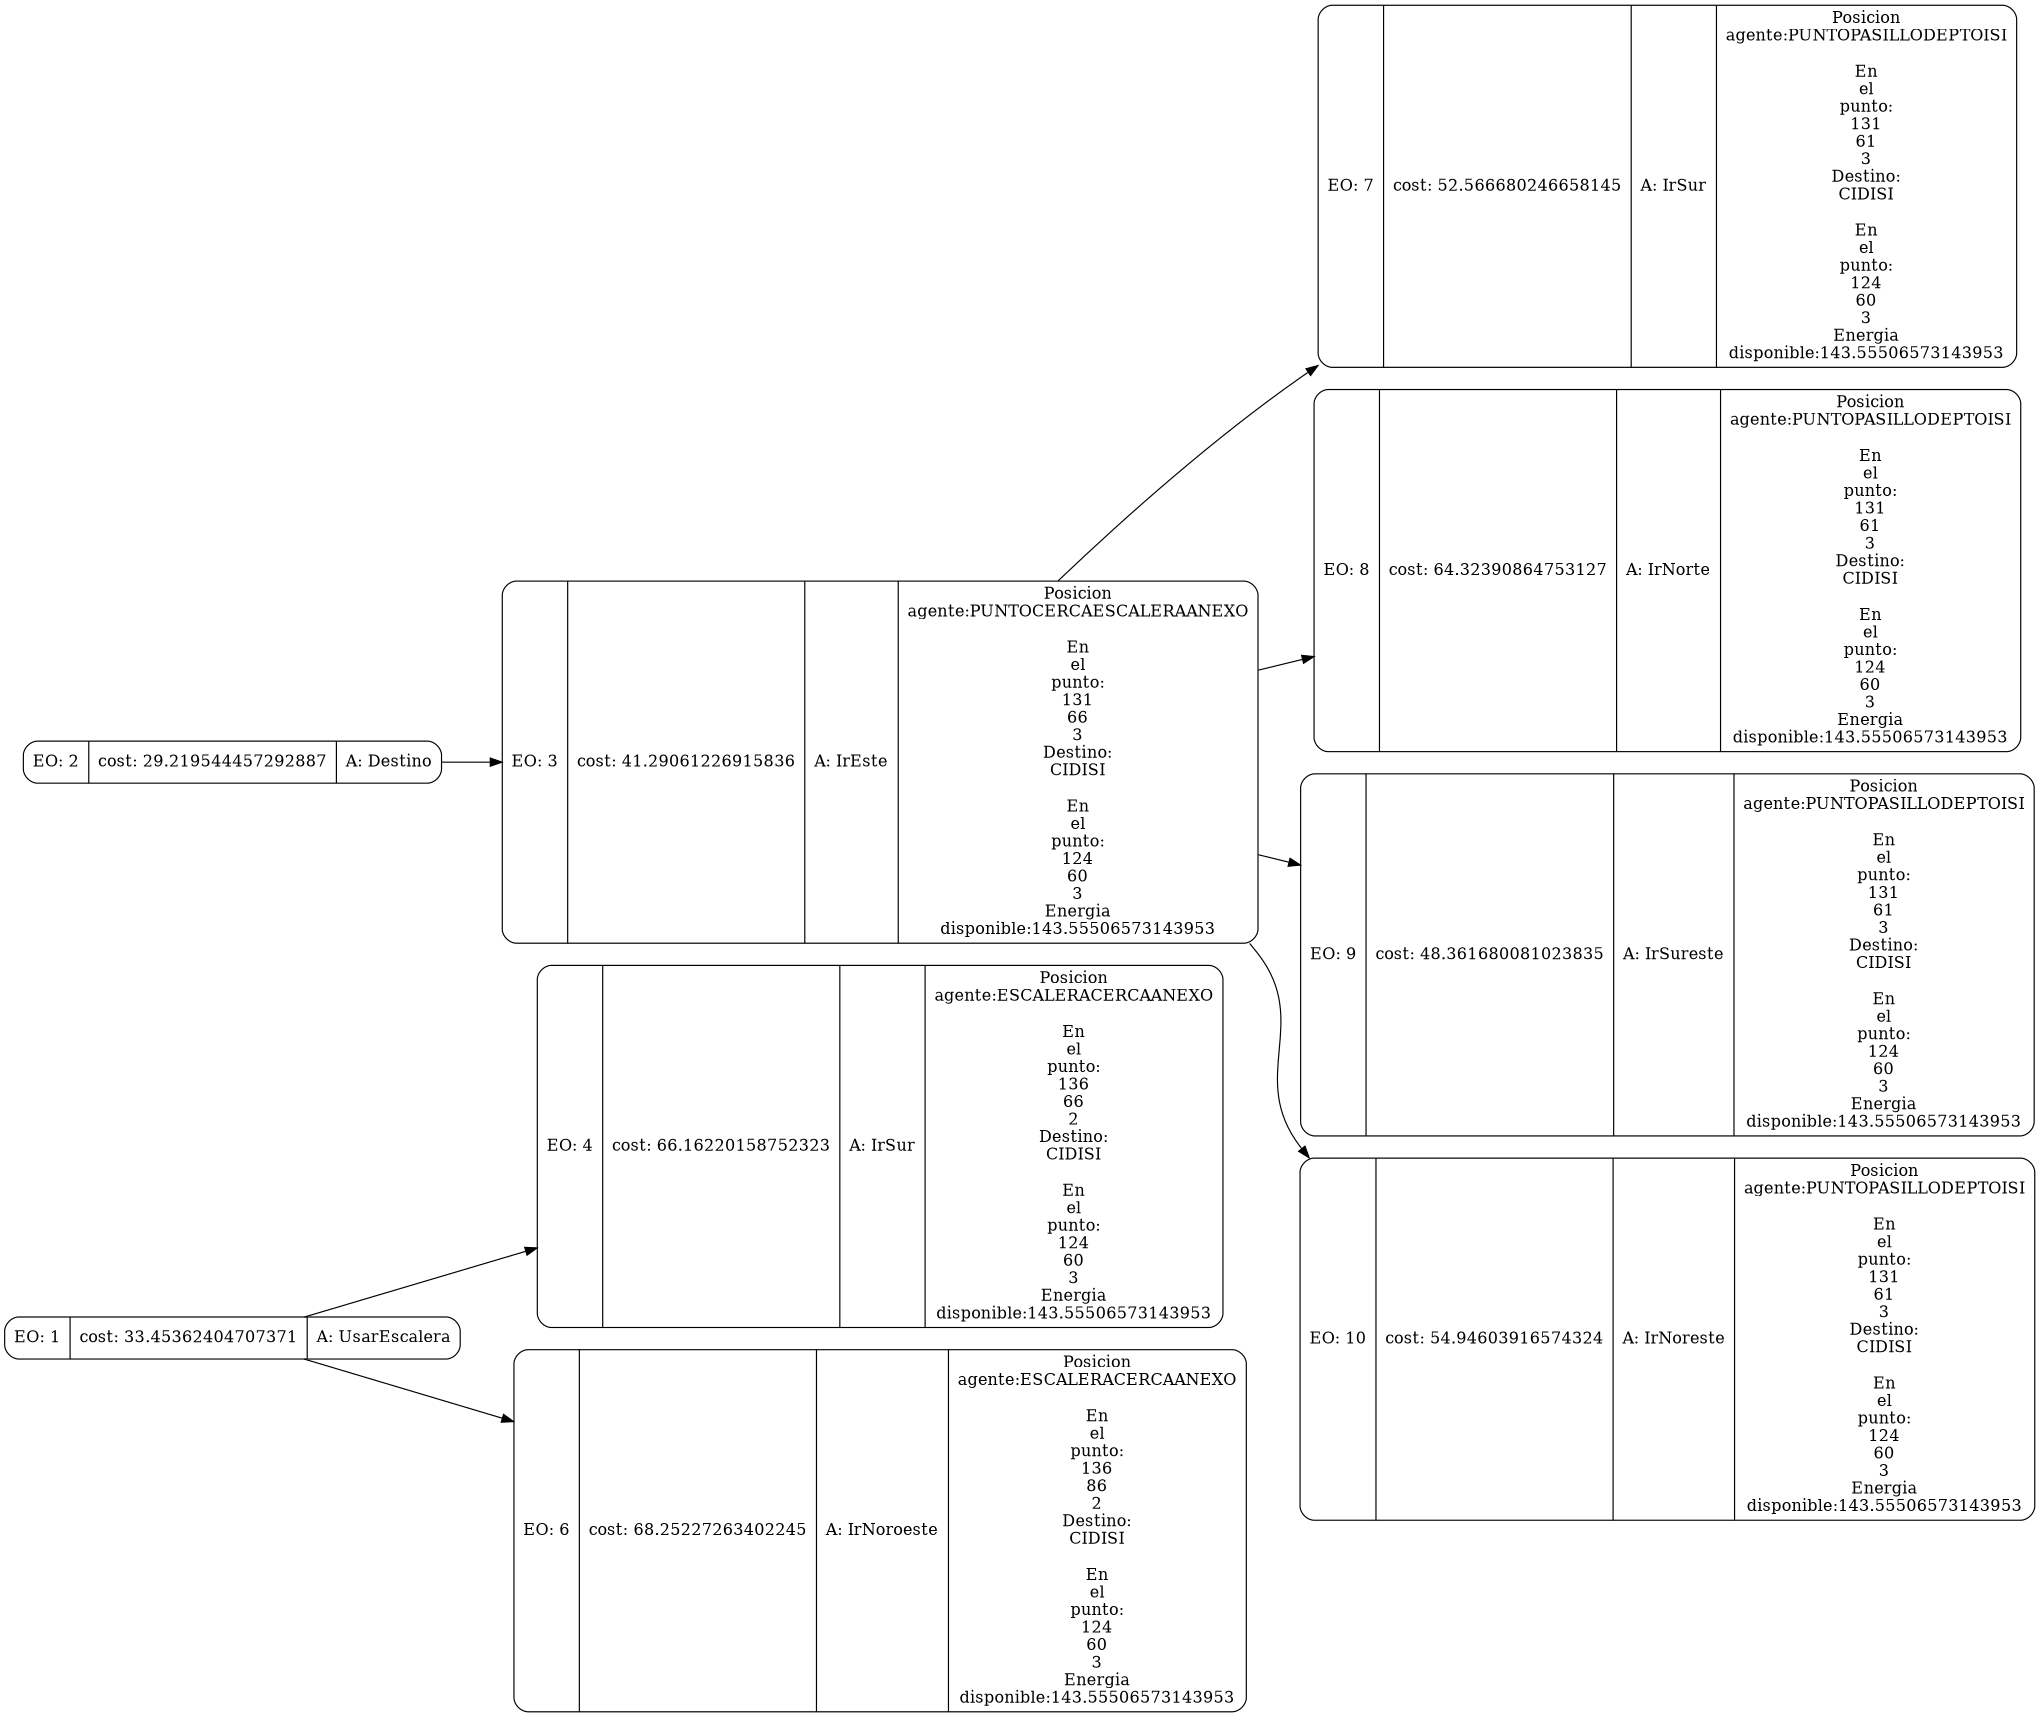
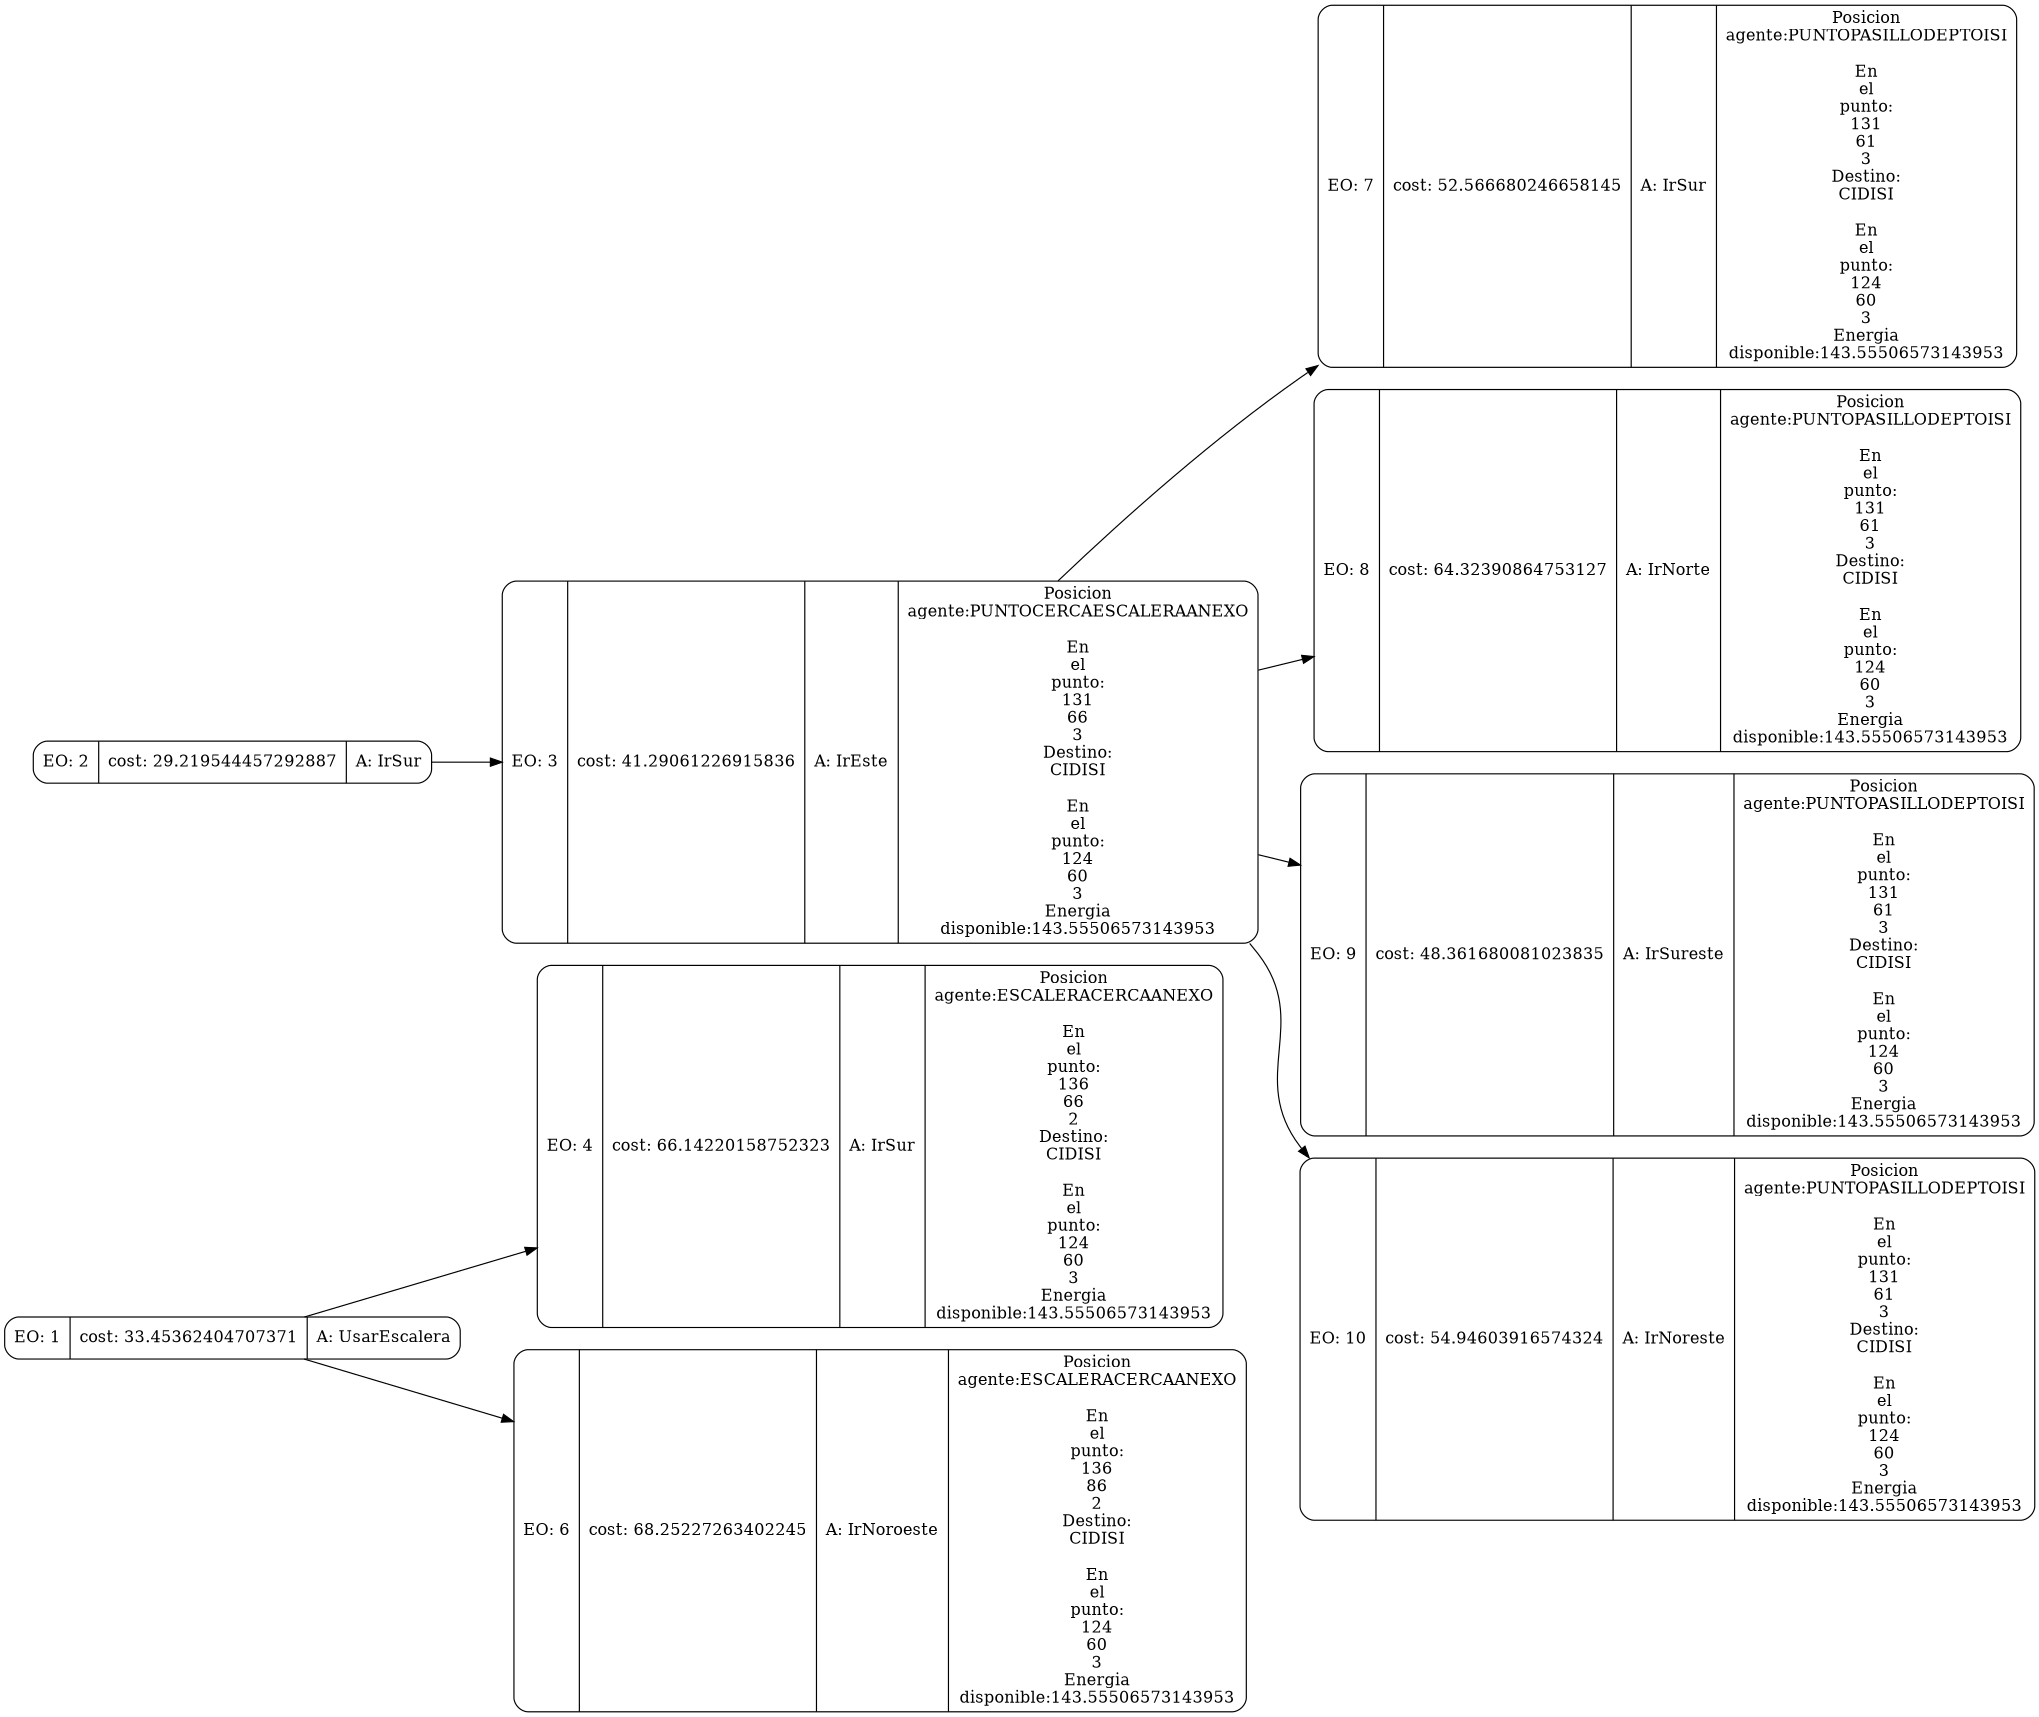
(389, 762) -> (389, 762)
(721, 1146) -> (721, 1146)
